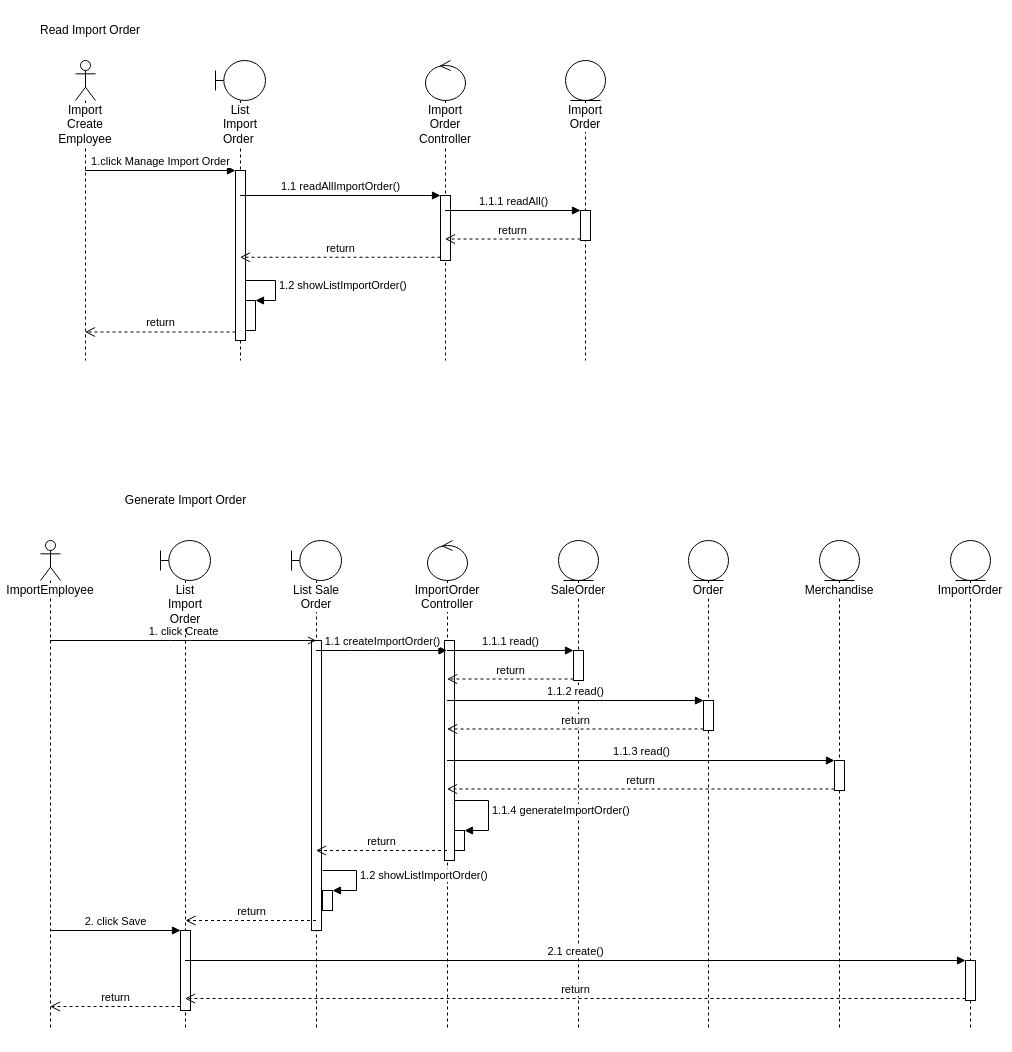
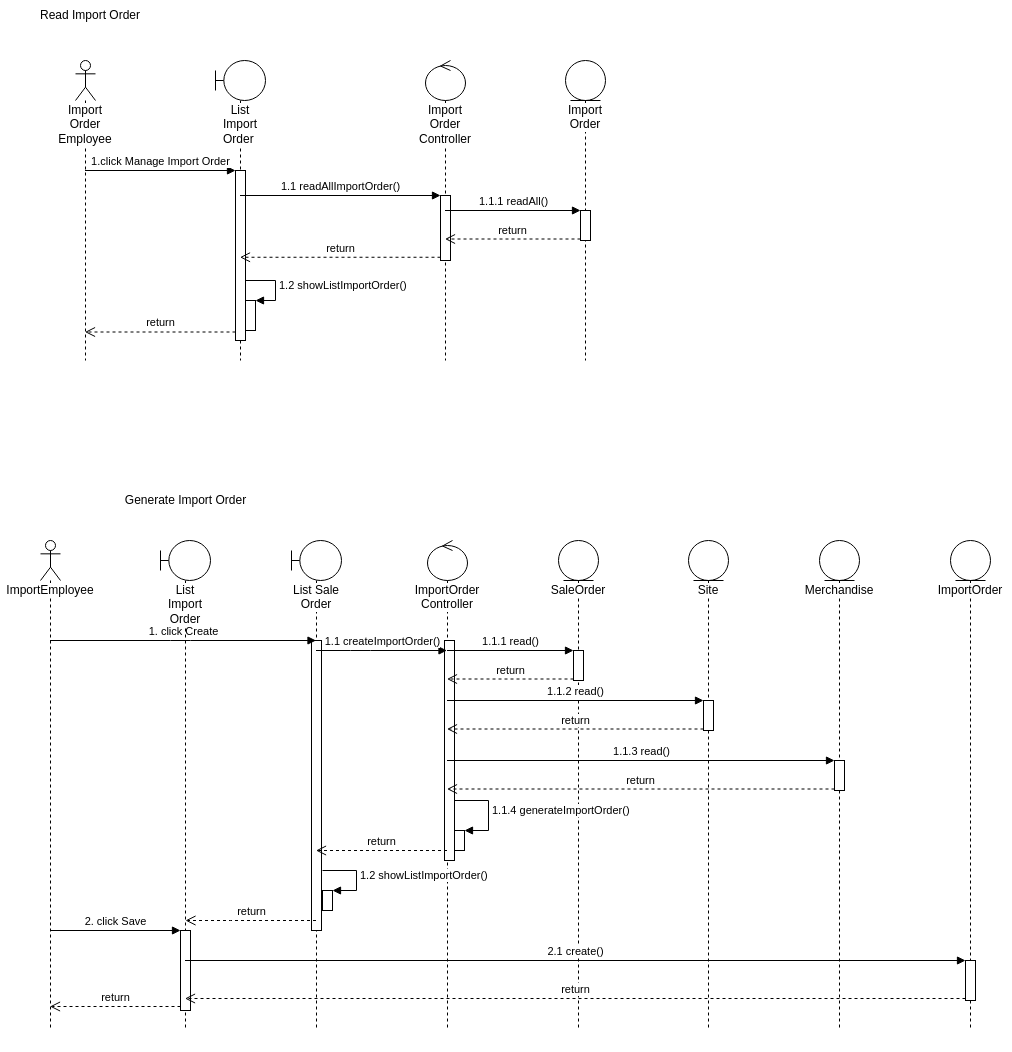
(91, 31) -> (91, 16)
(86, 161) -> (86, 161)
(709, 591) -> (709, 591)
(309, 641) -> (306, 641)
